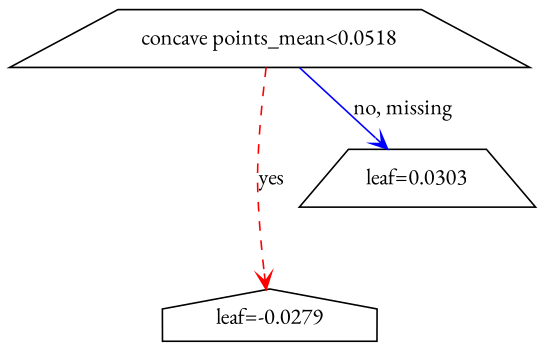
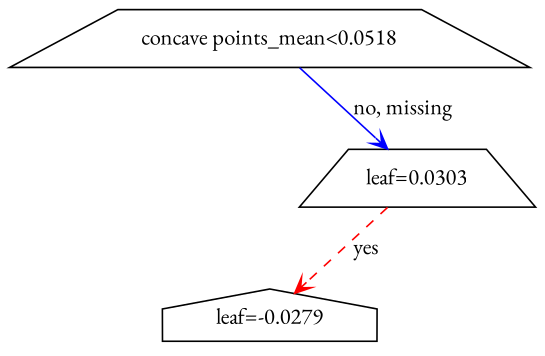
(258, 170) -> (347, 245)
